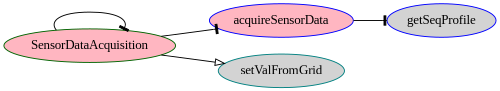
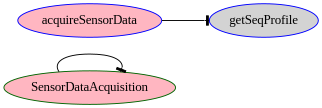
(188, 33) -> none
(281, 71) -> none
